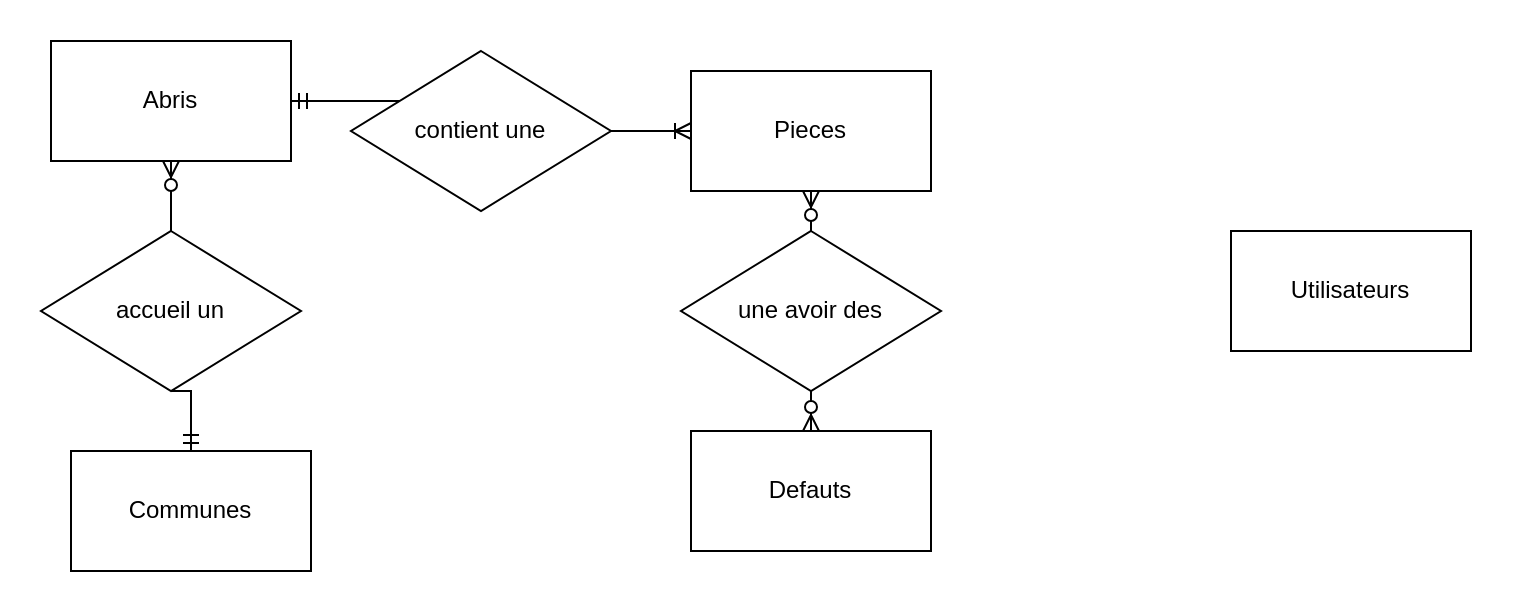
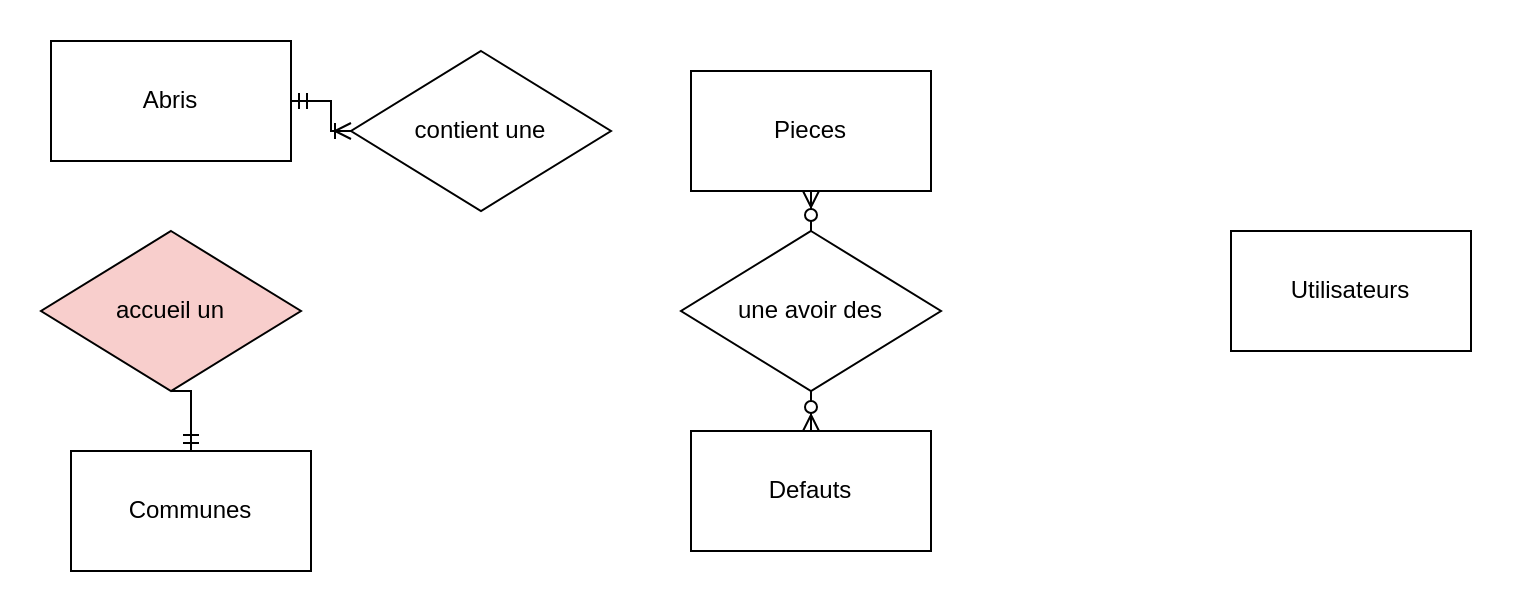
(650, 131) -> (331, 124)
(171, 196) -> none
(171, 311) -> (171, 311)
